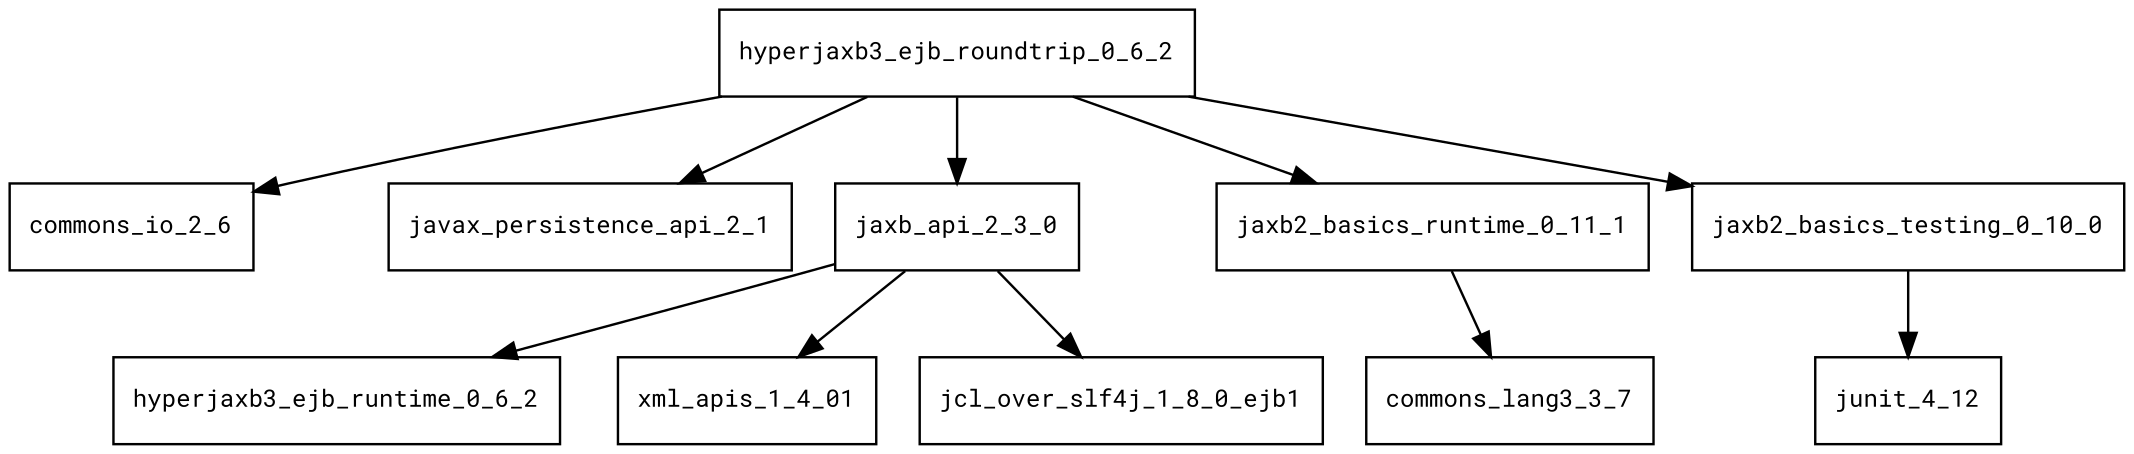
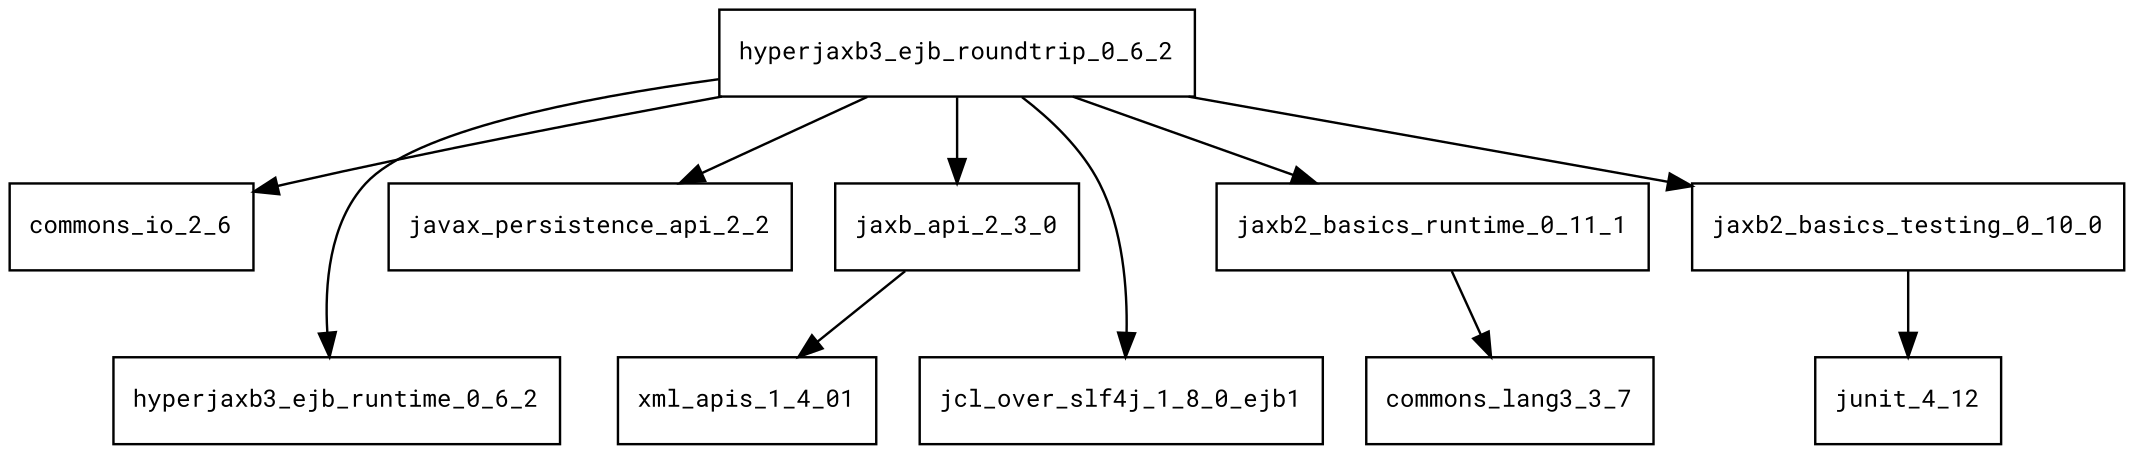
(590, 227) -> (590, 227)
(1031, 305) -> (1107, 200)
(675, 308) -> (472, 129)
